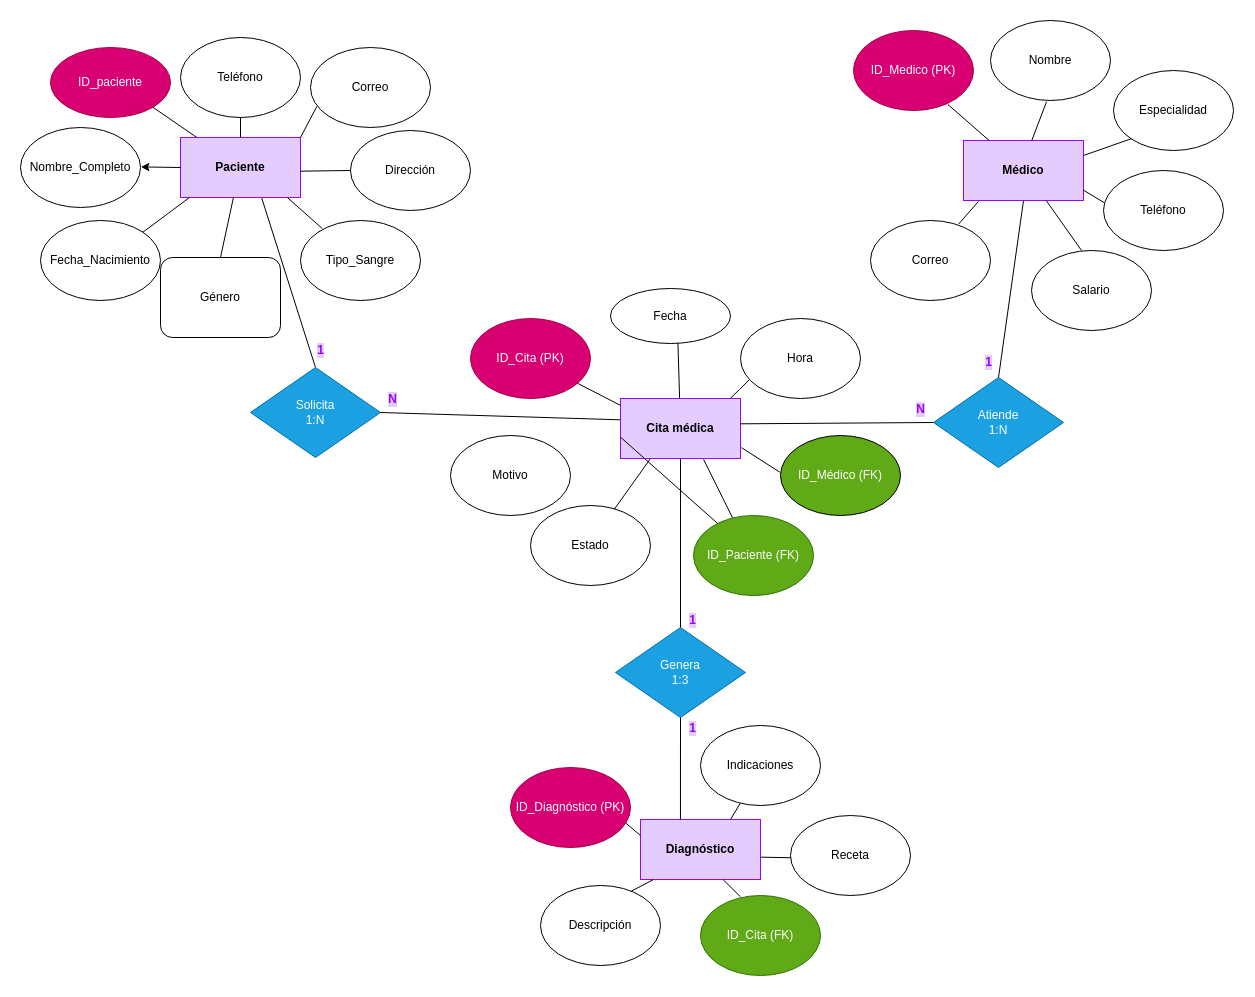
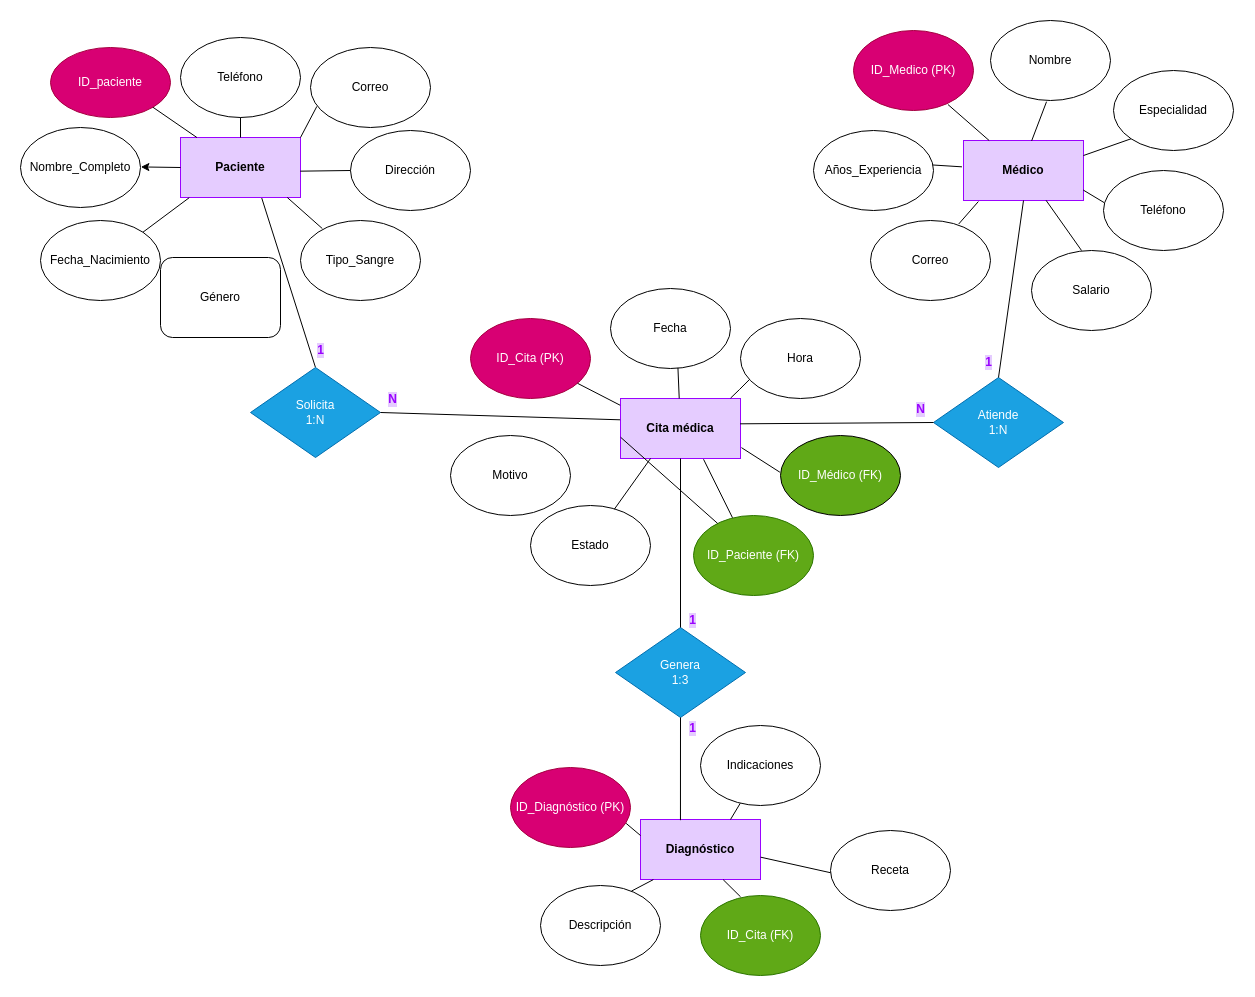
none -> (948, 166)
none -> (874, 171)
(227, 228) -> none
(671, 316) -> (671, 329)
(851, 856) -> (891, 871)
